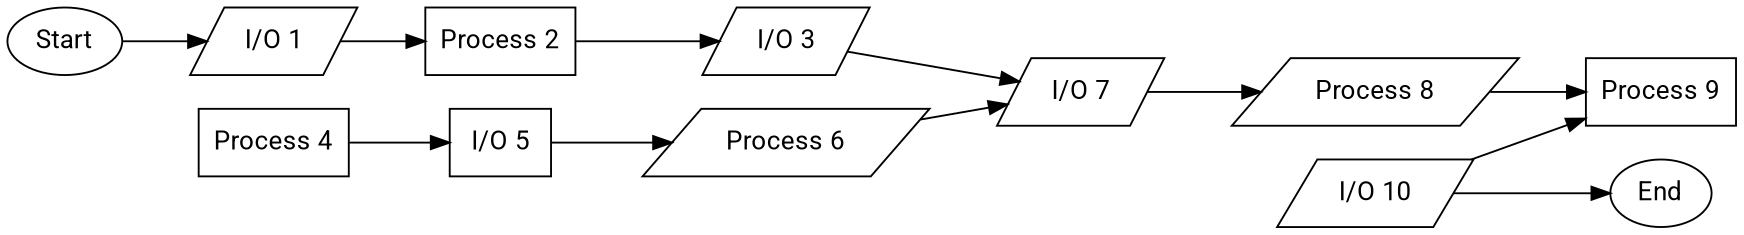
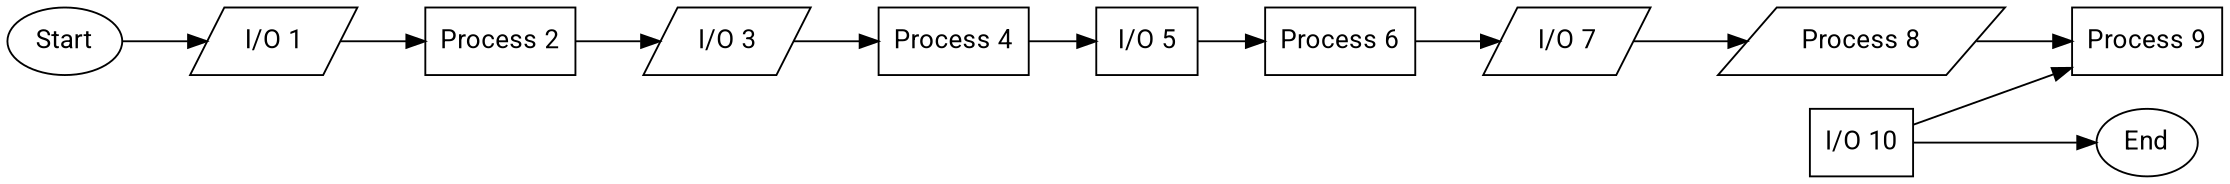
(924, 65) -> (827, 41)
(786, 143) -> (1340, 41)
(1375, 193) -> (1861, 143)
